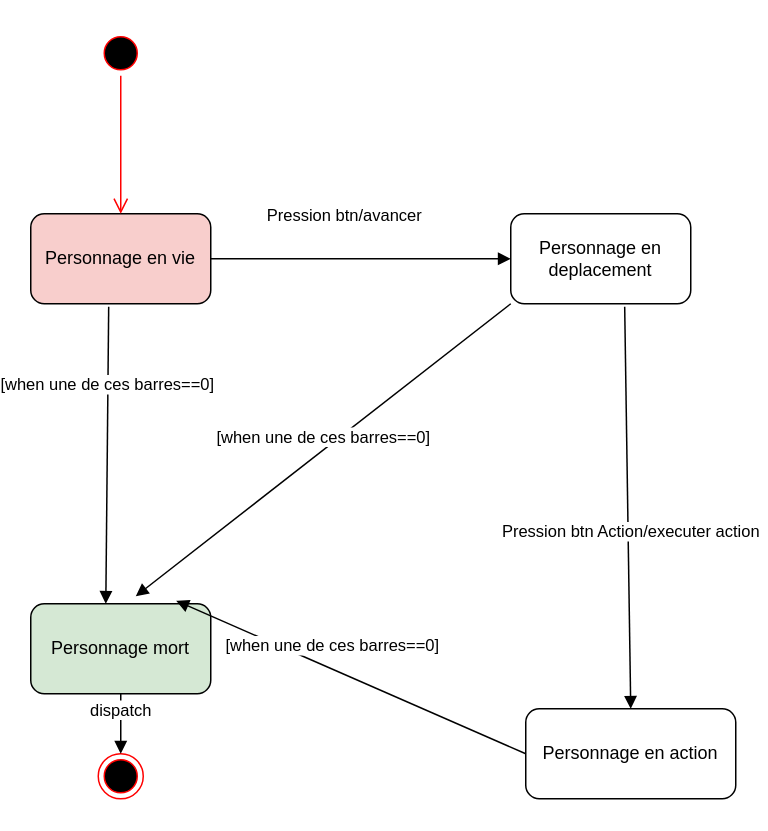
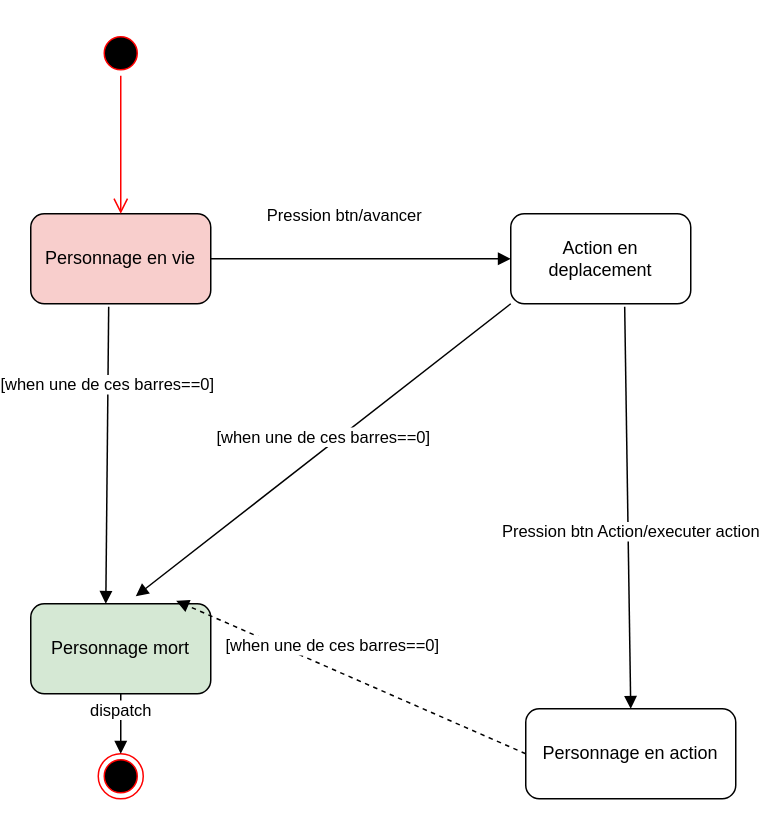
(601, 259) -> (601, 259)
(412, 704) -> (412, 704)
